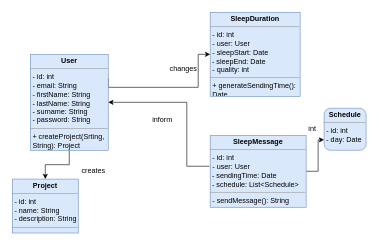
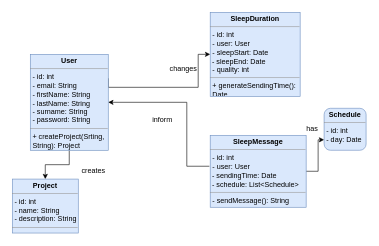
(313, 129) -> (313, 129)
